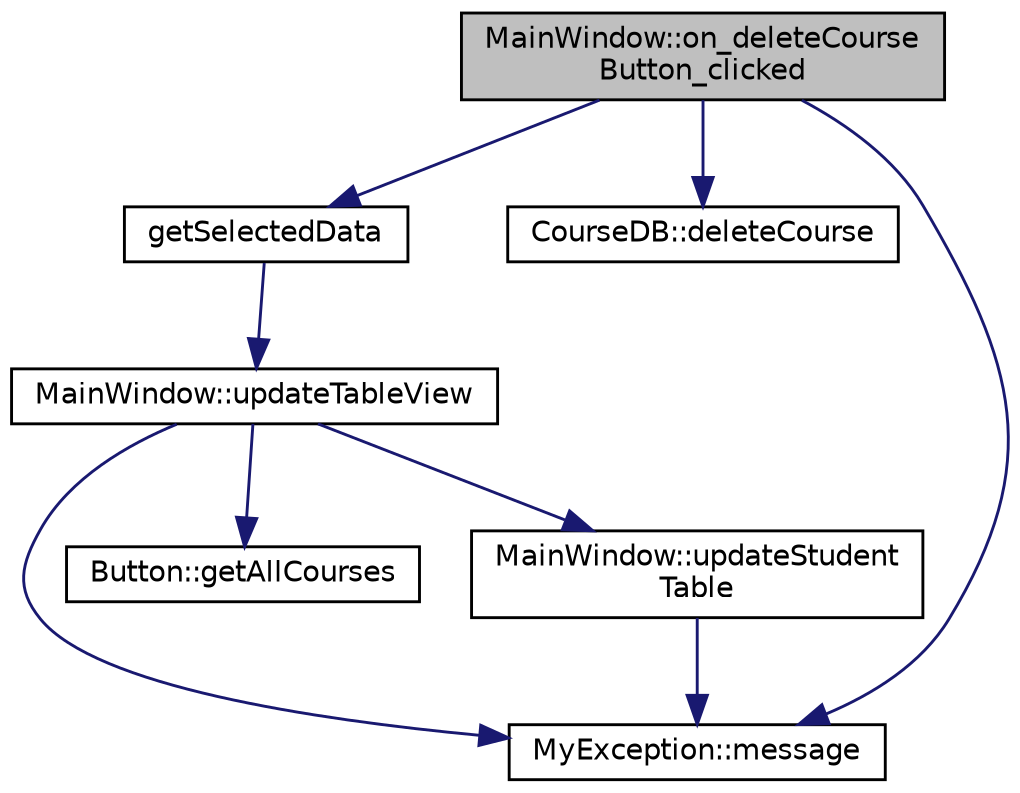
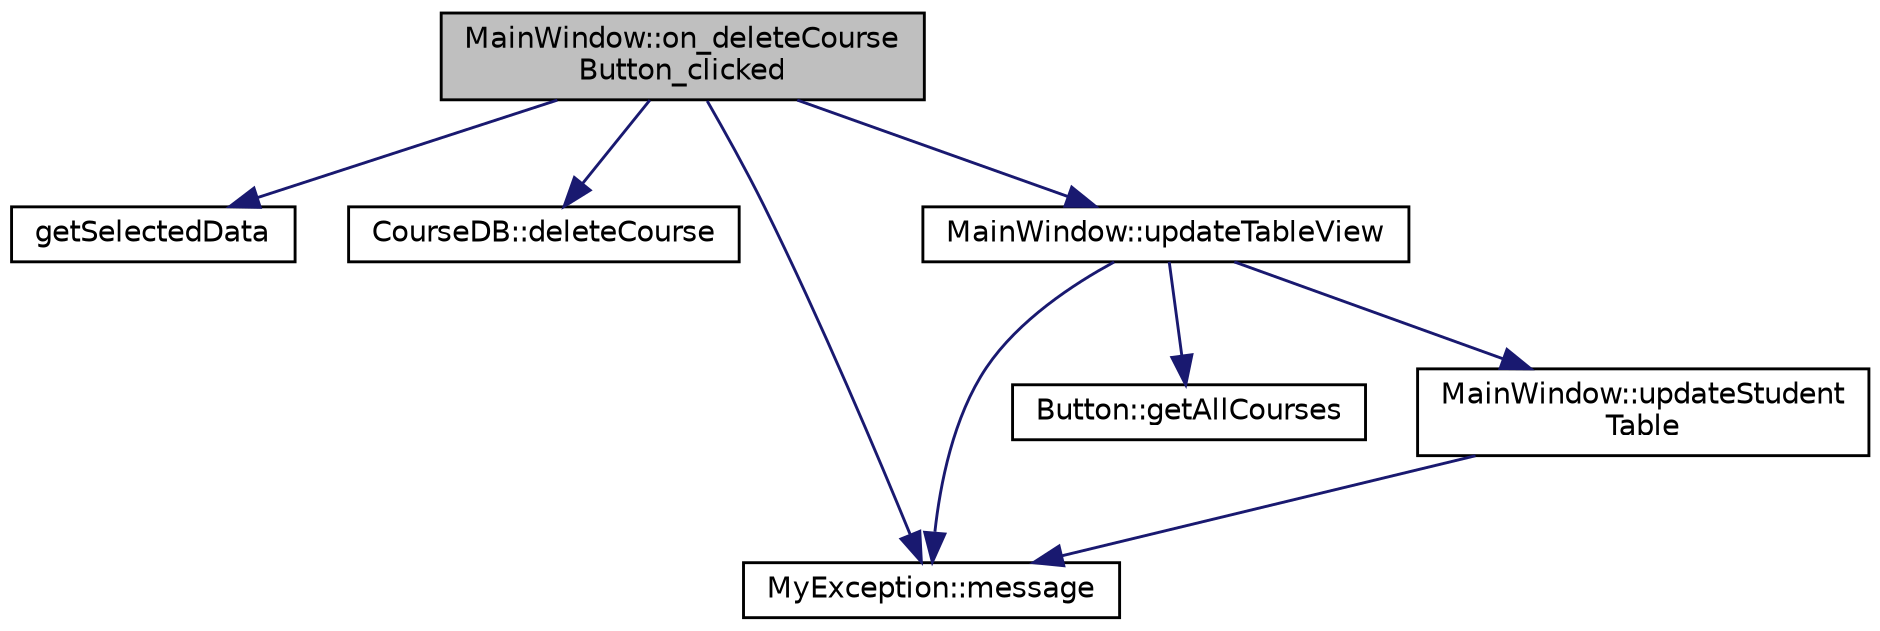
(261, 301) -> (933, 148)
